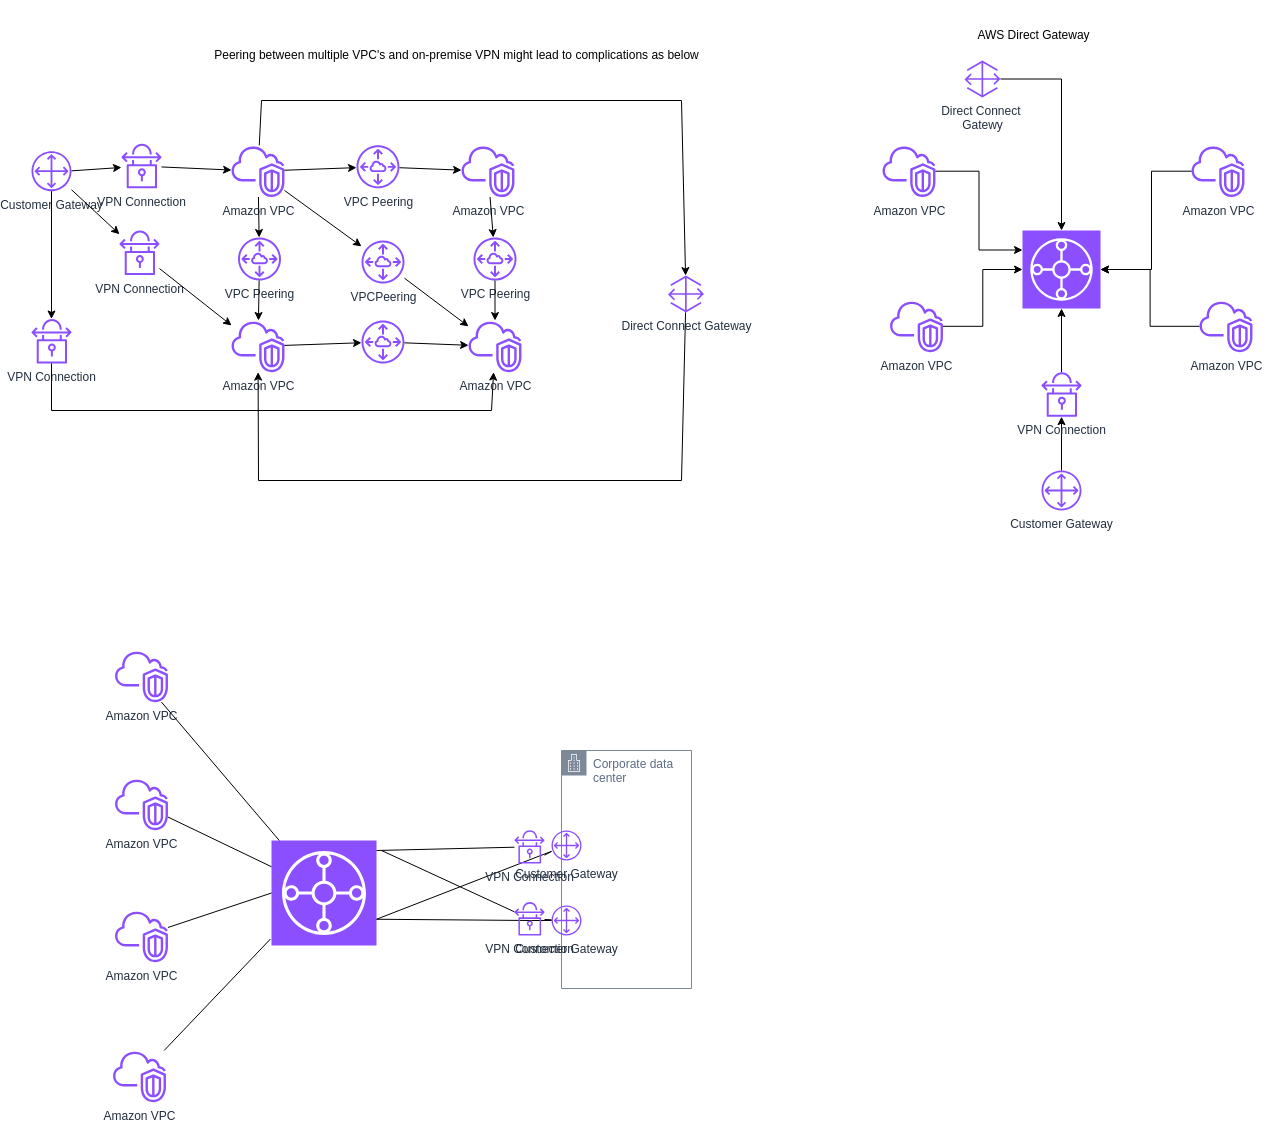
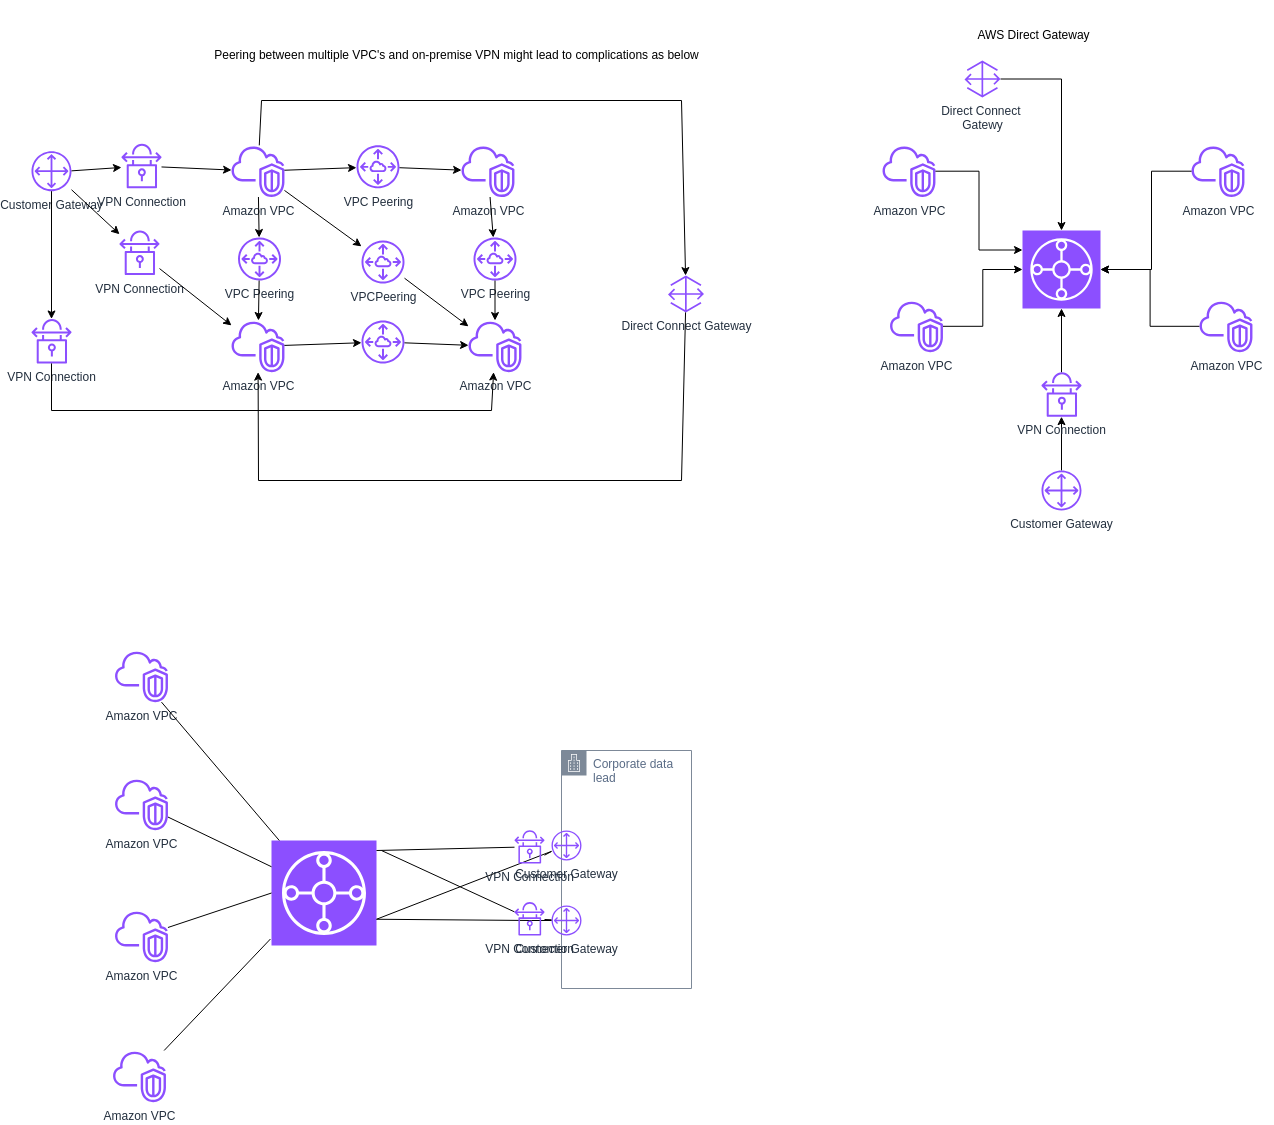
(643, 772) -> (643, 772)
